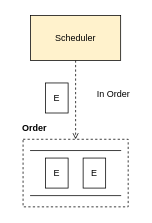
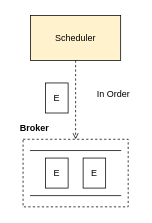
(35, 128) -> (35, 128)
